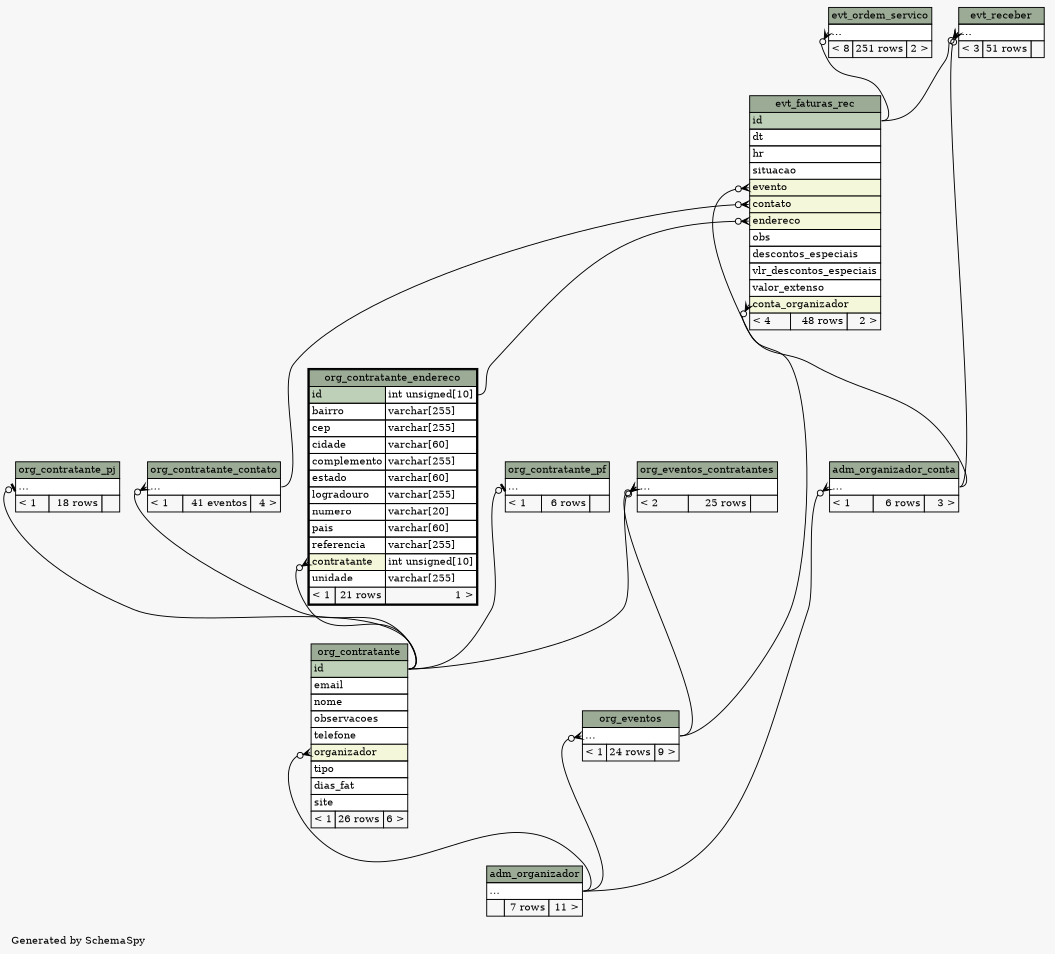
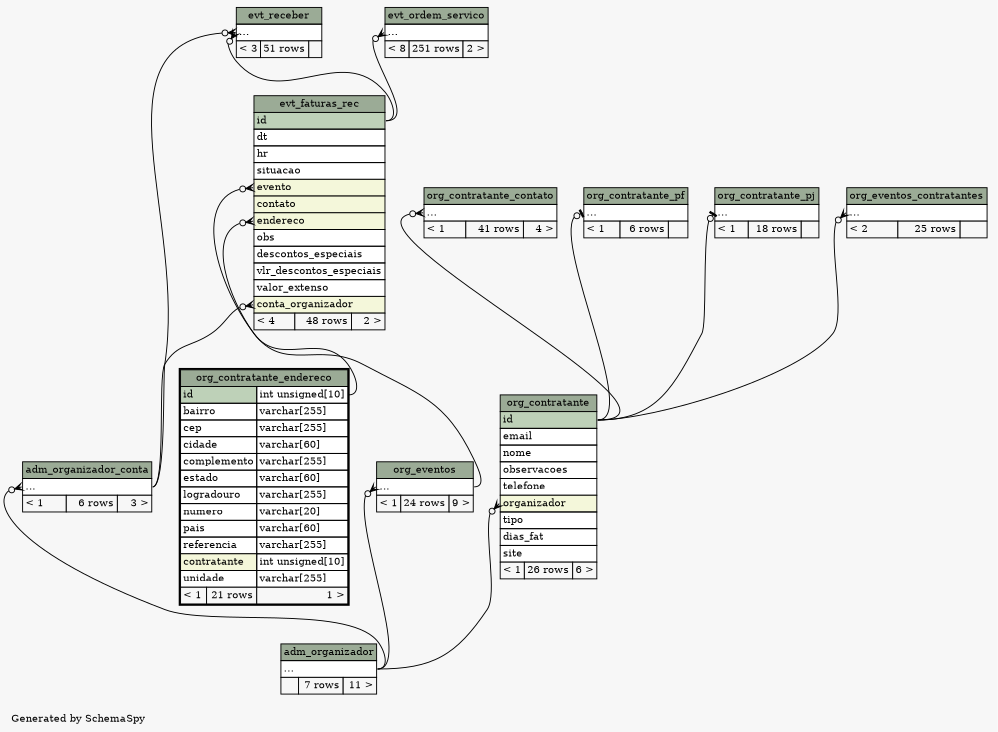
(442, 276) -> none
(220, 503) -> (499, 229)
(661, 618) -> none
(350, 625) -> none
